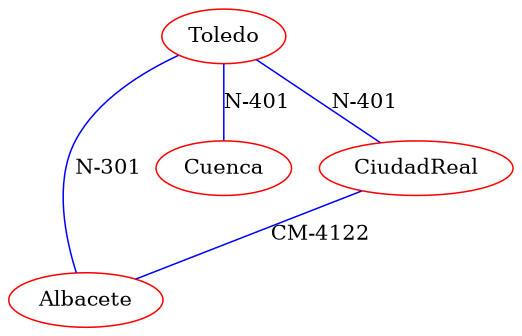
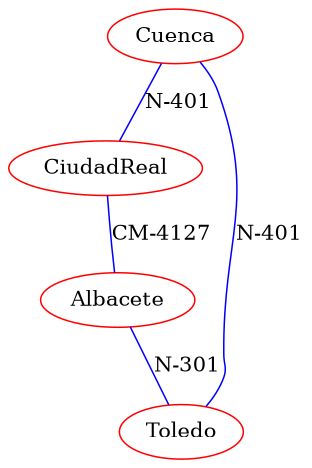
(318, 101) -> (141, 102)
(321, 234) -> (162, 234)
